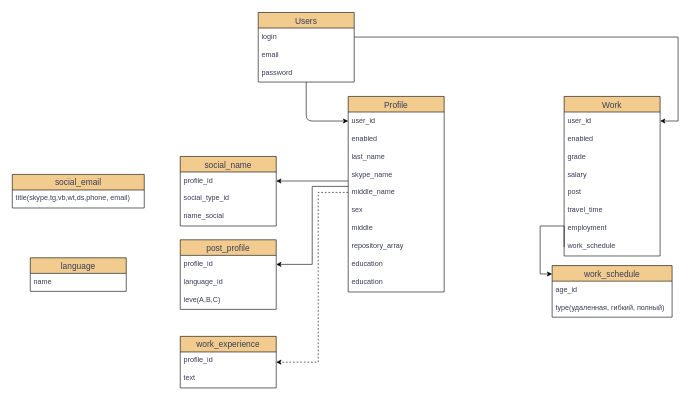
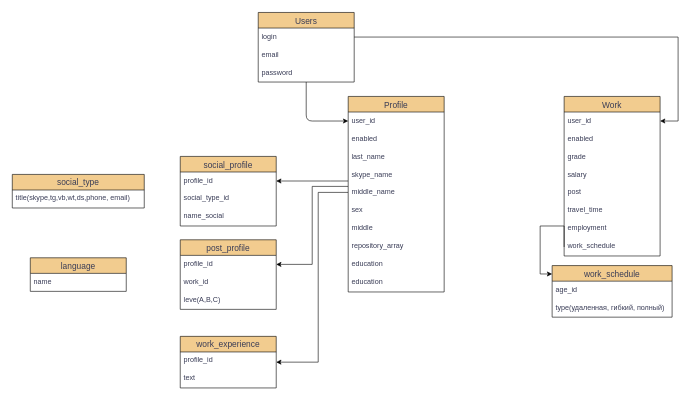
(228, 165) -> (228, 165)
(78, 183) -> (78, 183)
(204, 281) -> (197, 281)
(318, 282) -> (318, 282)
